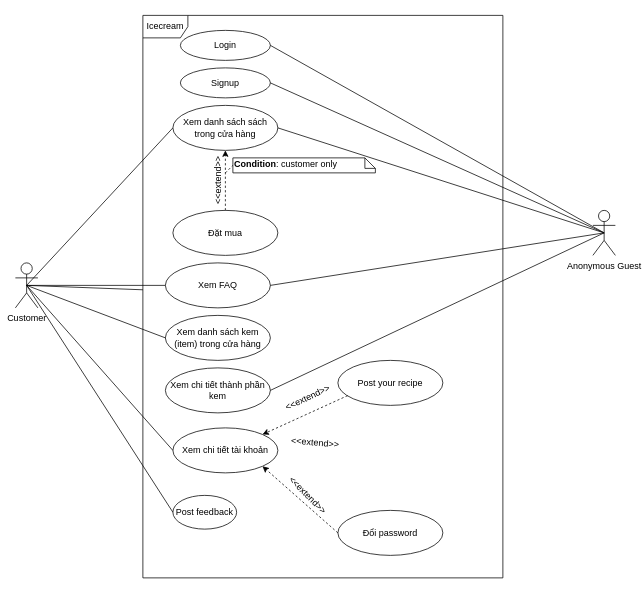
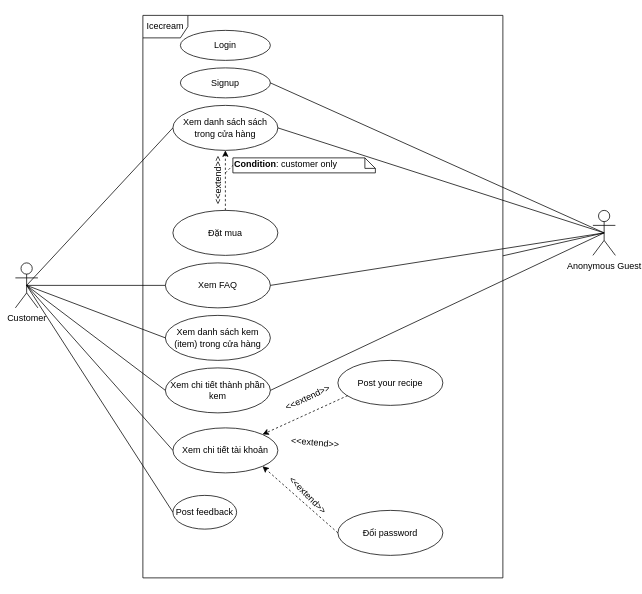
(429, 134) -> (550, 245)
(98, 288) -> (99, 340)
